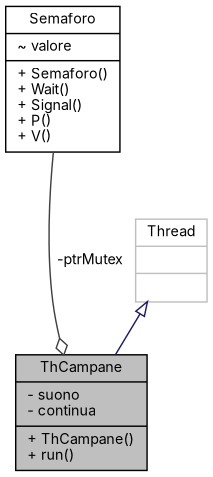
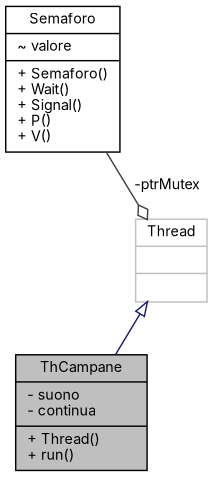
(49, 245) -> (122, 178)
(81, 440) -> (64, 440)
